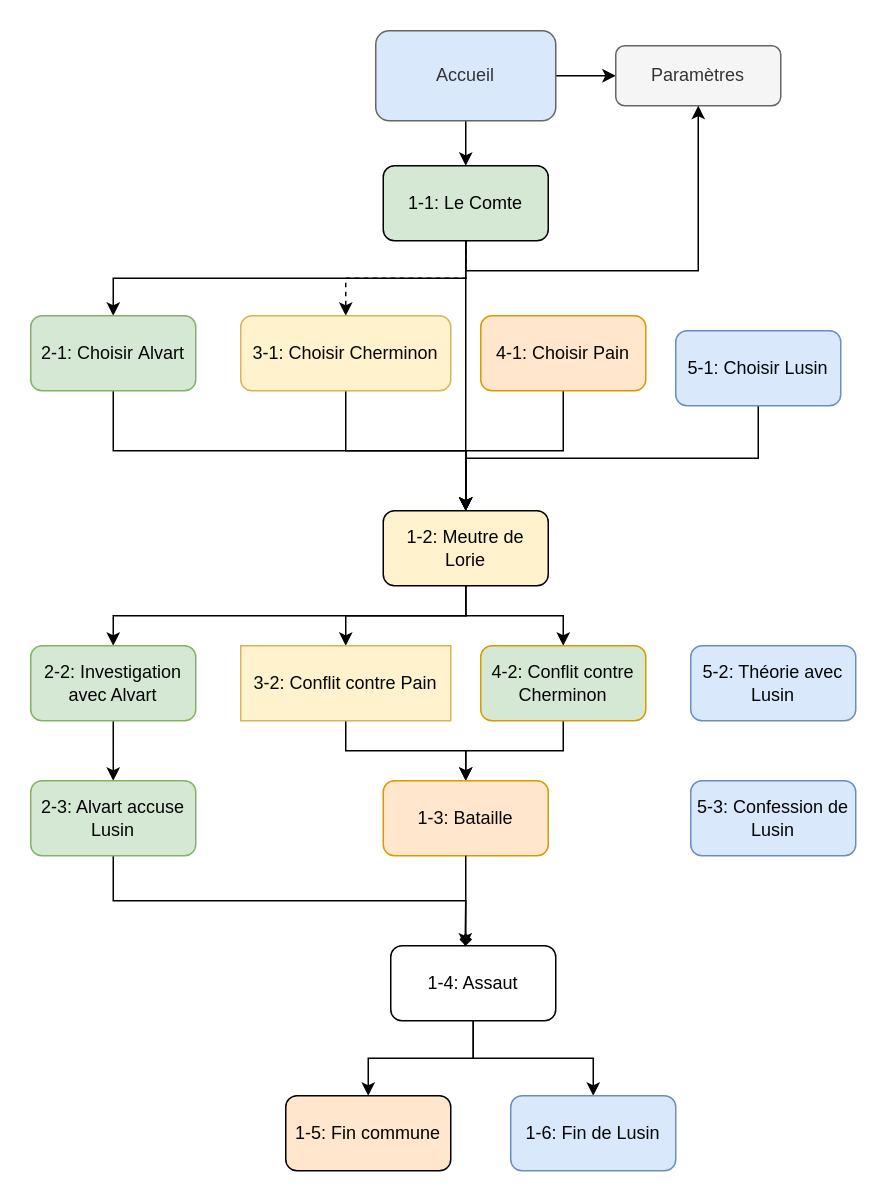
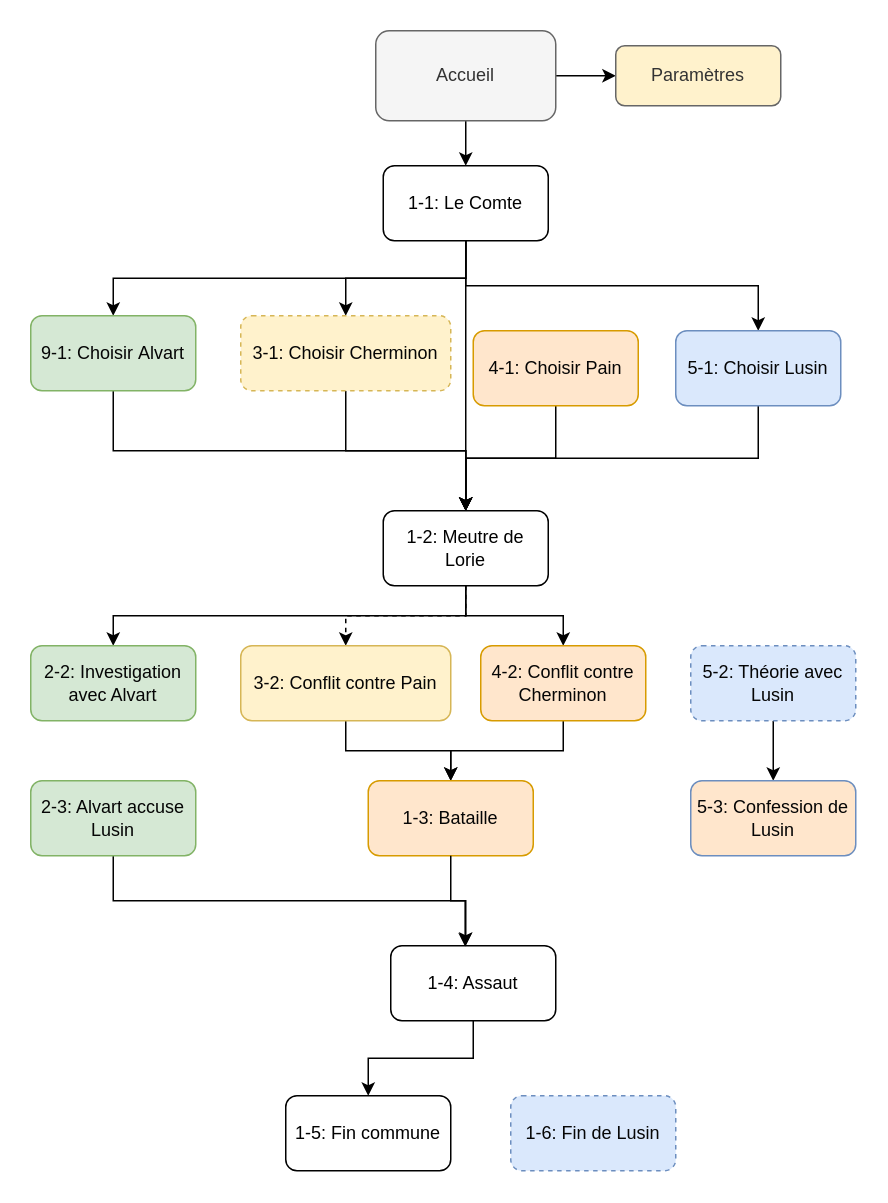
(466, 76) -> (466, 76)
(698, 76) -> (698, 76)
(466, 203) -> (466, 203)
(660, 271) -> (630, 286)
(346, 291) -> (346, 291)
(113, 353) -> (113, 353)
(346, 353) -> (346, 353)
(563, 353) -> (556, 368)
(466, 548) -> (466, 548)
(346, 626) -> (346, 626)
(346, 683) -> (346, 683)
(563, 683) -> (563, 683)
(773, 683) -> (773, 683)
(113, 746) -> none
none -> (773, 746)
(466, 818) -> (451, 818)
(773, 818) -> (773, 818)
(448, 901) -> (448, 901)
(548, 1058) -> none
(368, 1133) -> (368, 1133)
(593, 1133) -> (593, 1133)
